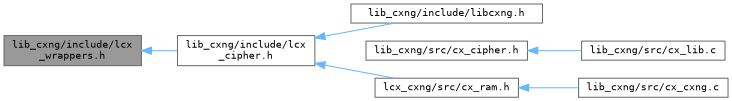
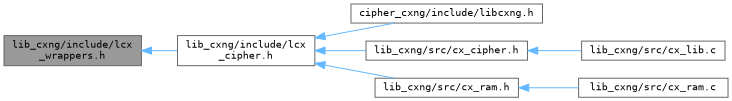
(447, 14) -> (447, 14)
none -> (346, 51)
(447, 88) -> (447, 88)
(653, 88) -> (653, 88)
